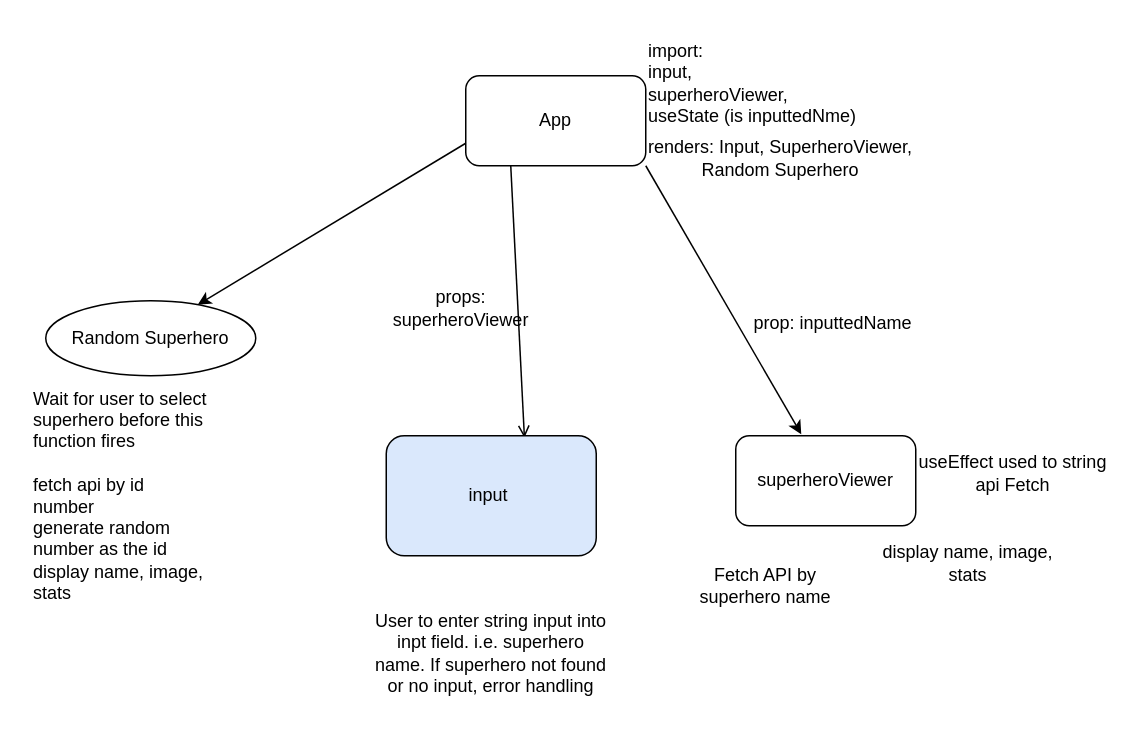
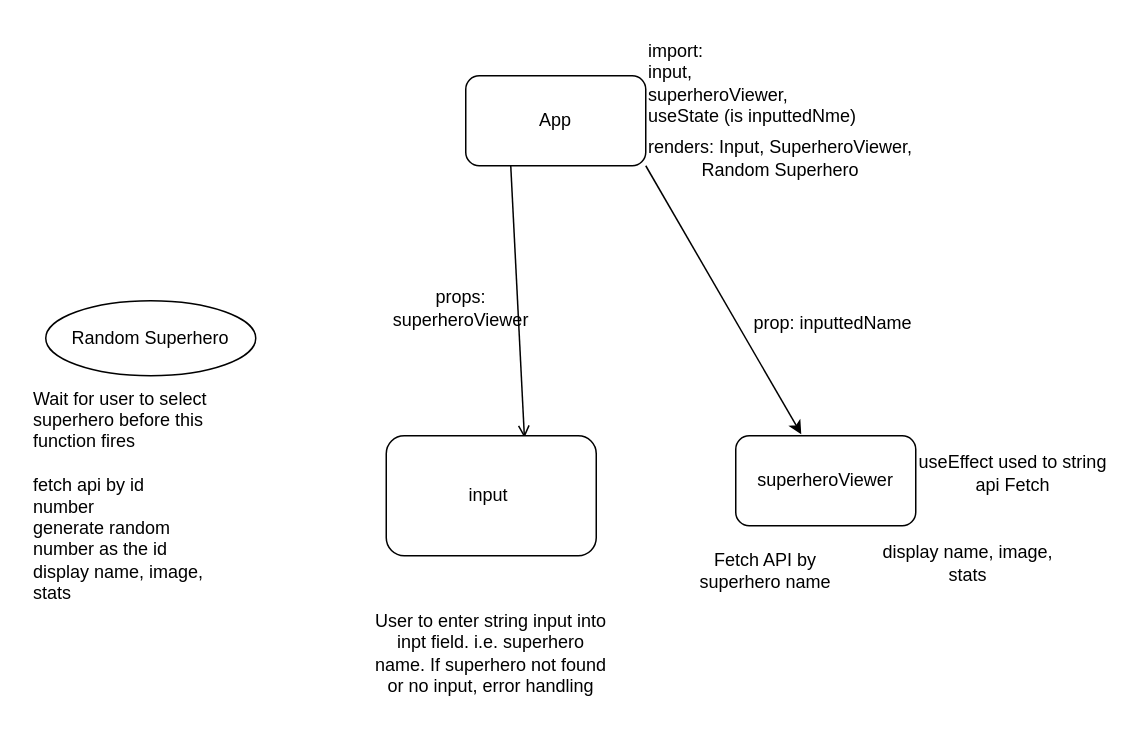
(336, 221) -> none
(491, 496) -> (491, 496)
(766, 586) -> (766, 571)
